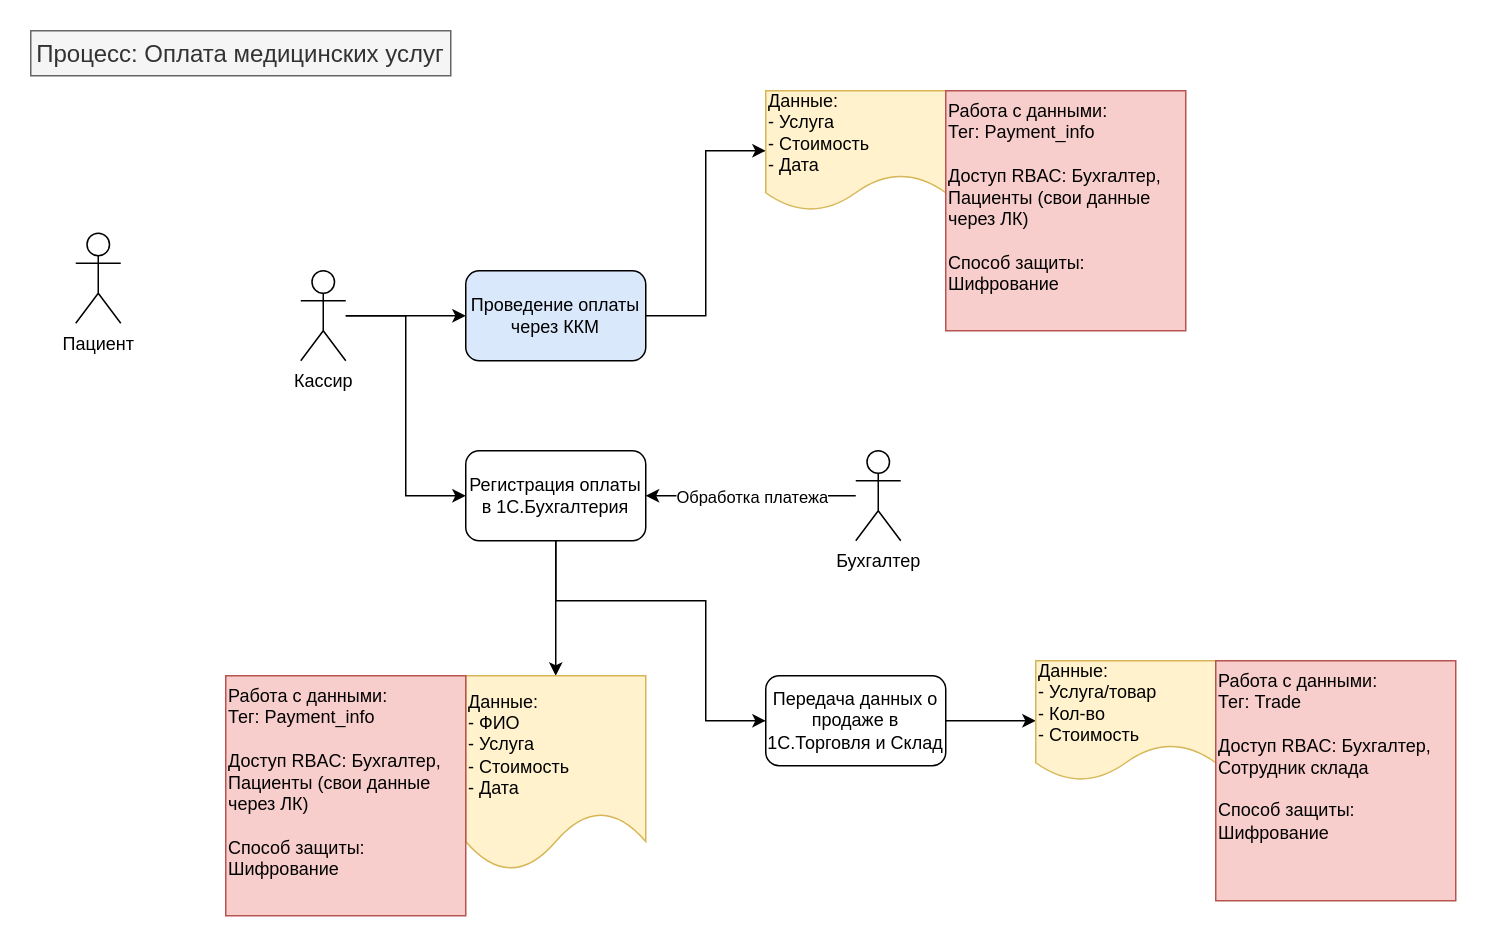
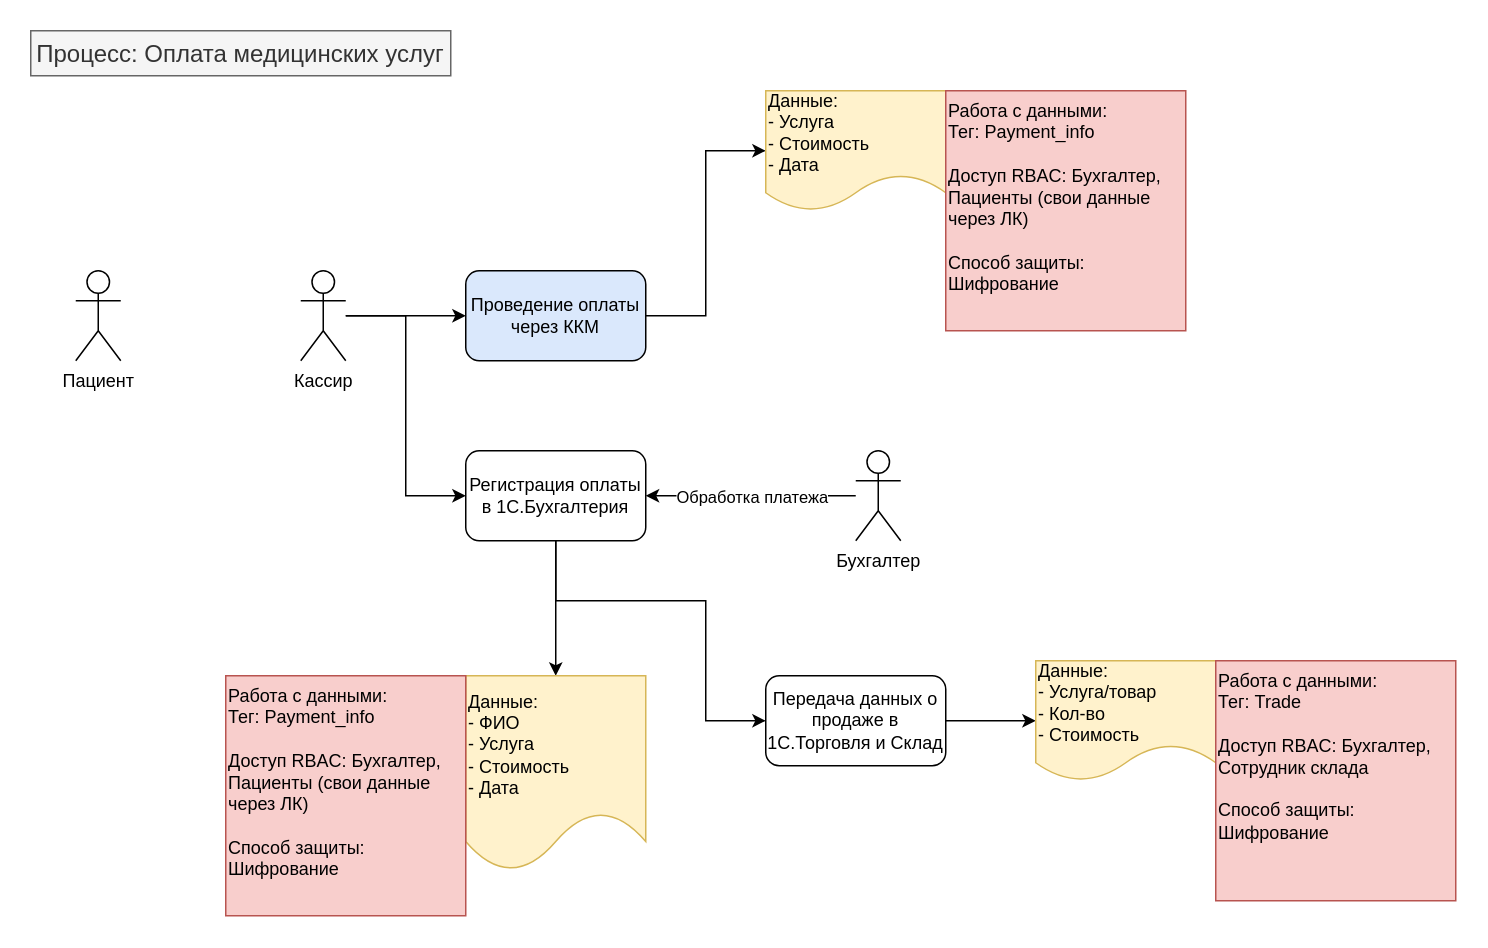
(98, 278) -> (98, 316)
